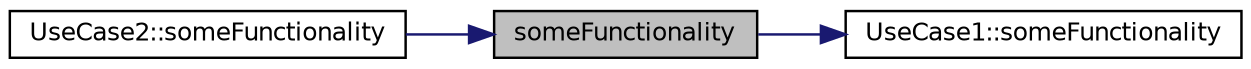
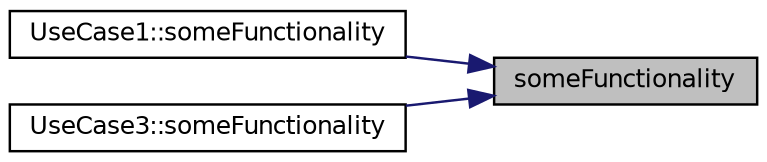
(208, 34) -> (208, 128)
(789, 34) -> (437, 60)
